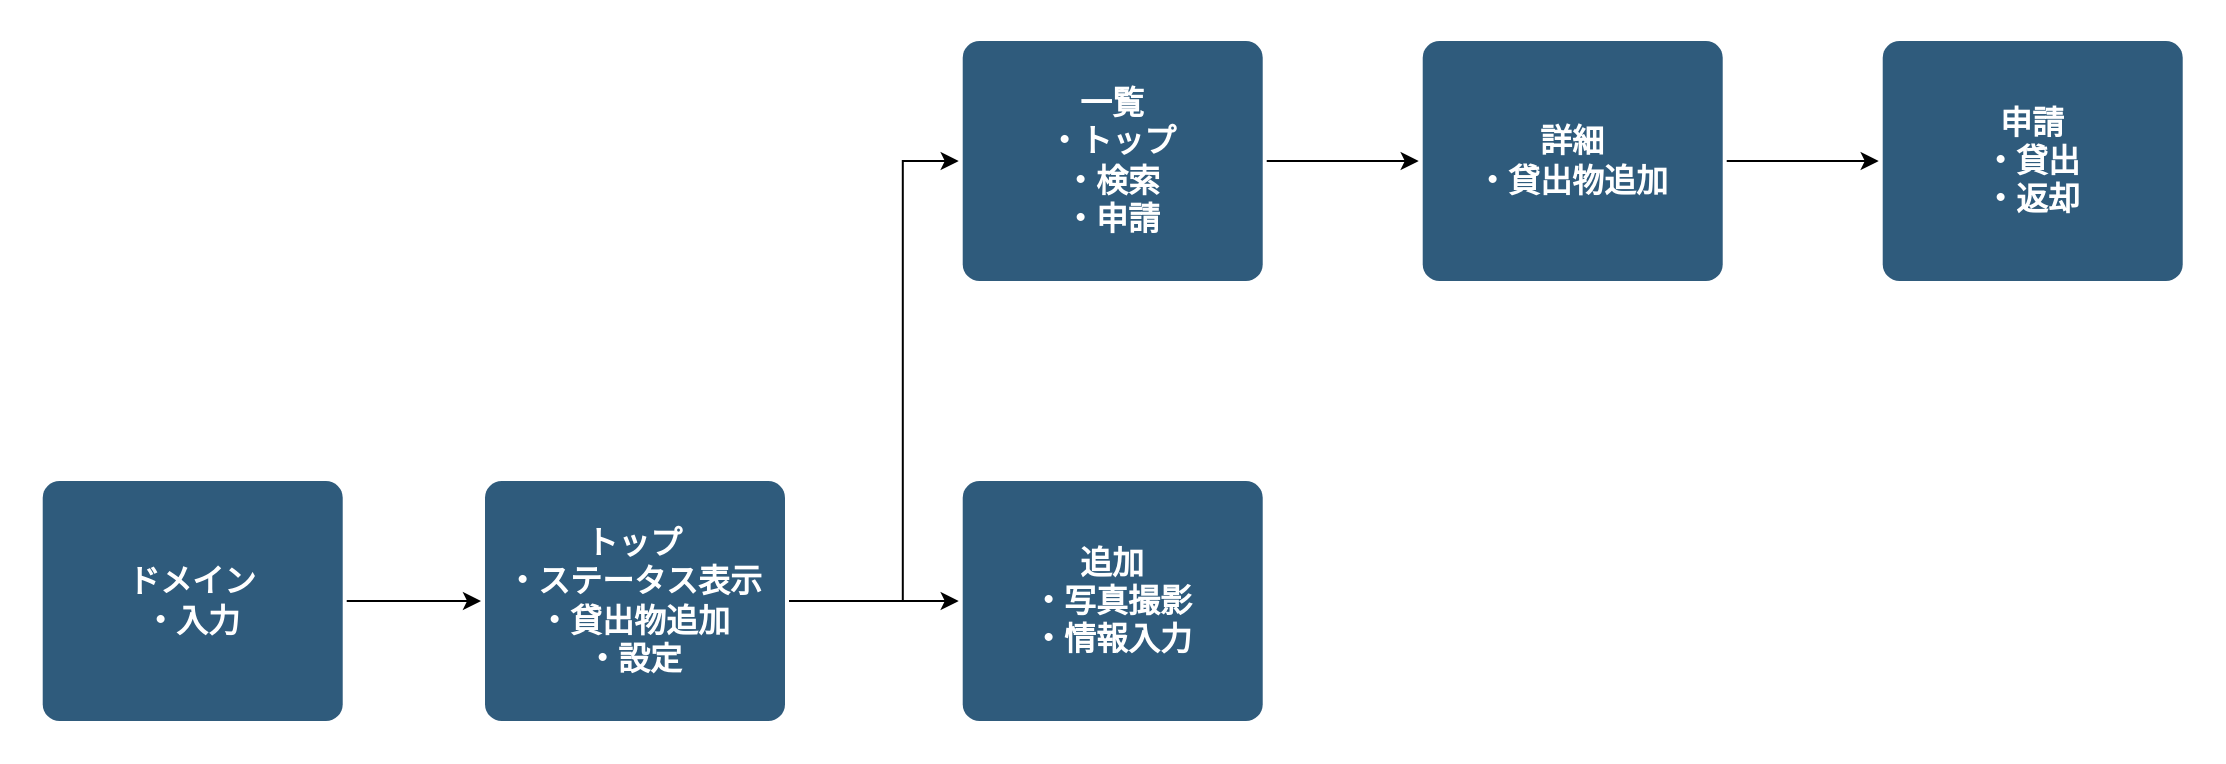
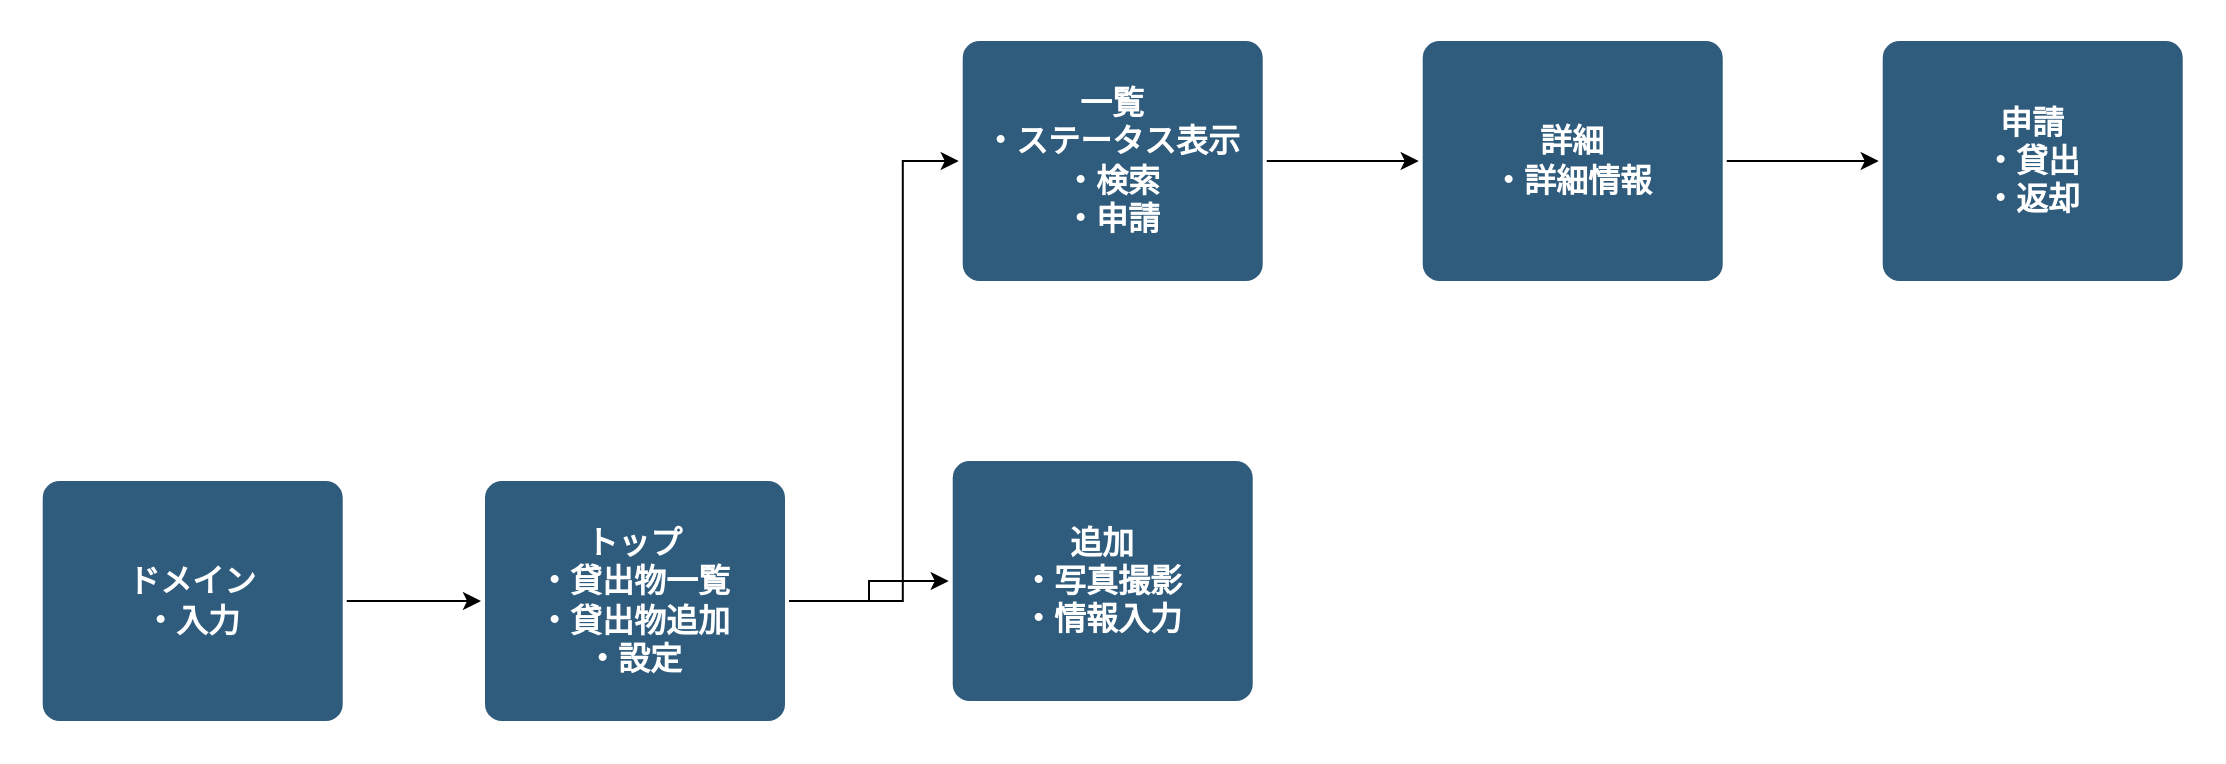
(1113, 161) -> (1113, 161)
(1573, 161) -> (1573, 161)
(635, 601) -> (635, 601)
(1113, 601) -> (1103, 581)
